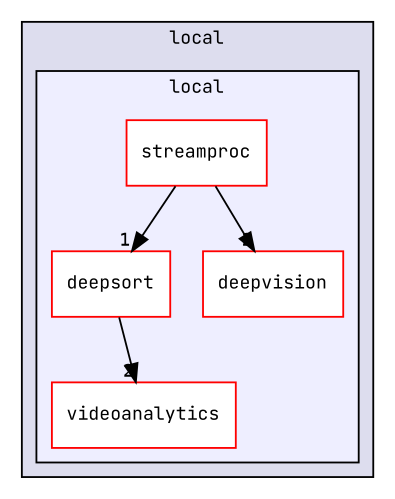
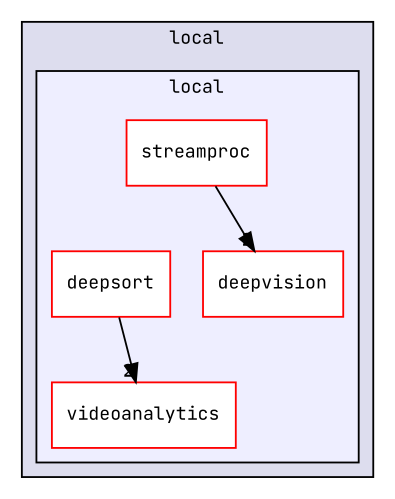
(159, 211) -> none
